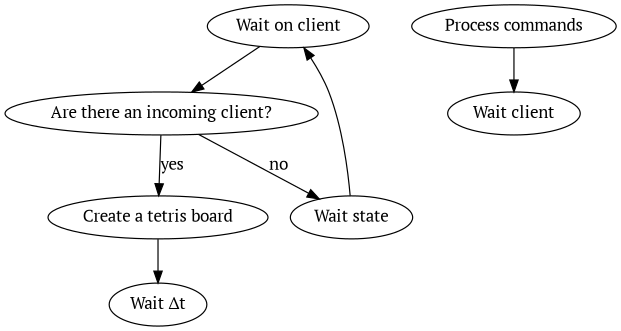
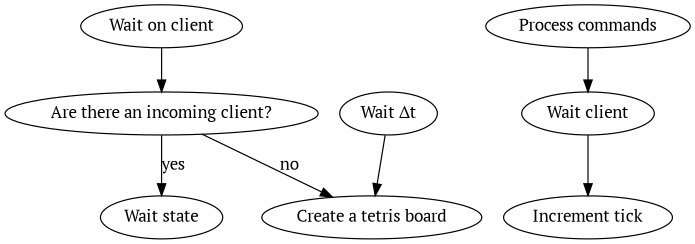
(339, 124) -> none
(172, 165) -> (289, 165)
(279, 165) -> (174, 165)
none -> (588, 217)
(158, 255) -> (381, 159)
